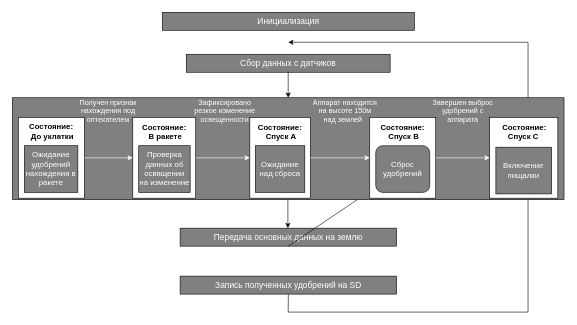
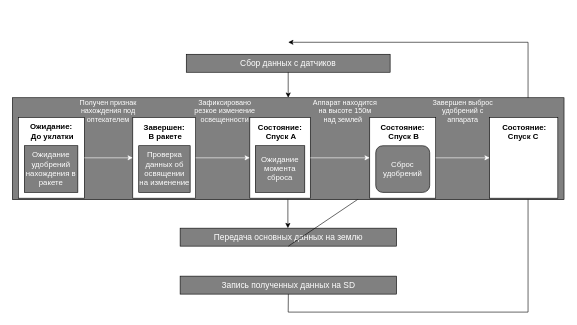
(288, 21) -> none
(51, 131) -> (51, 131)
(164, 132) -> (164, 132)
(280, 169) -> (280, 169)
(524, 171) -> none
(289, 285) -> (289, 285)
